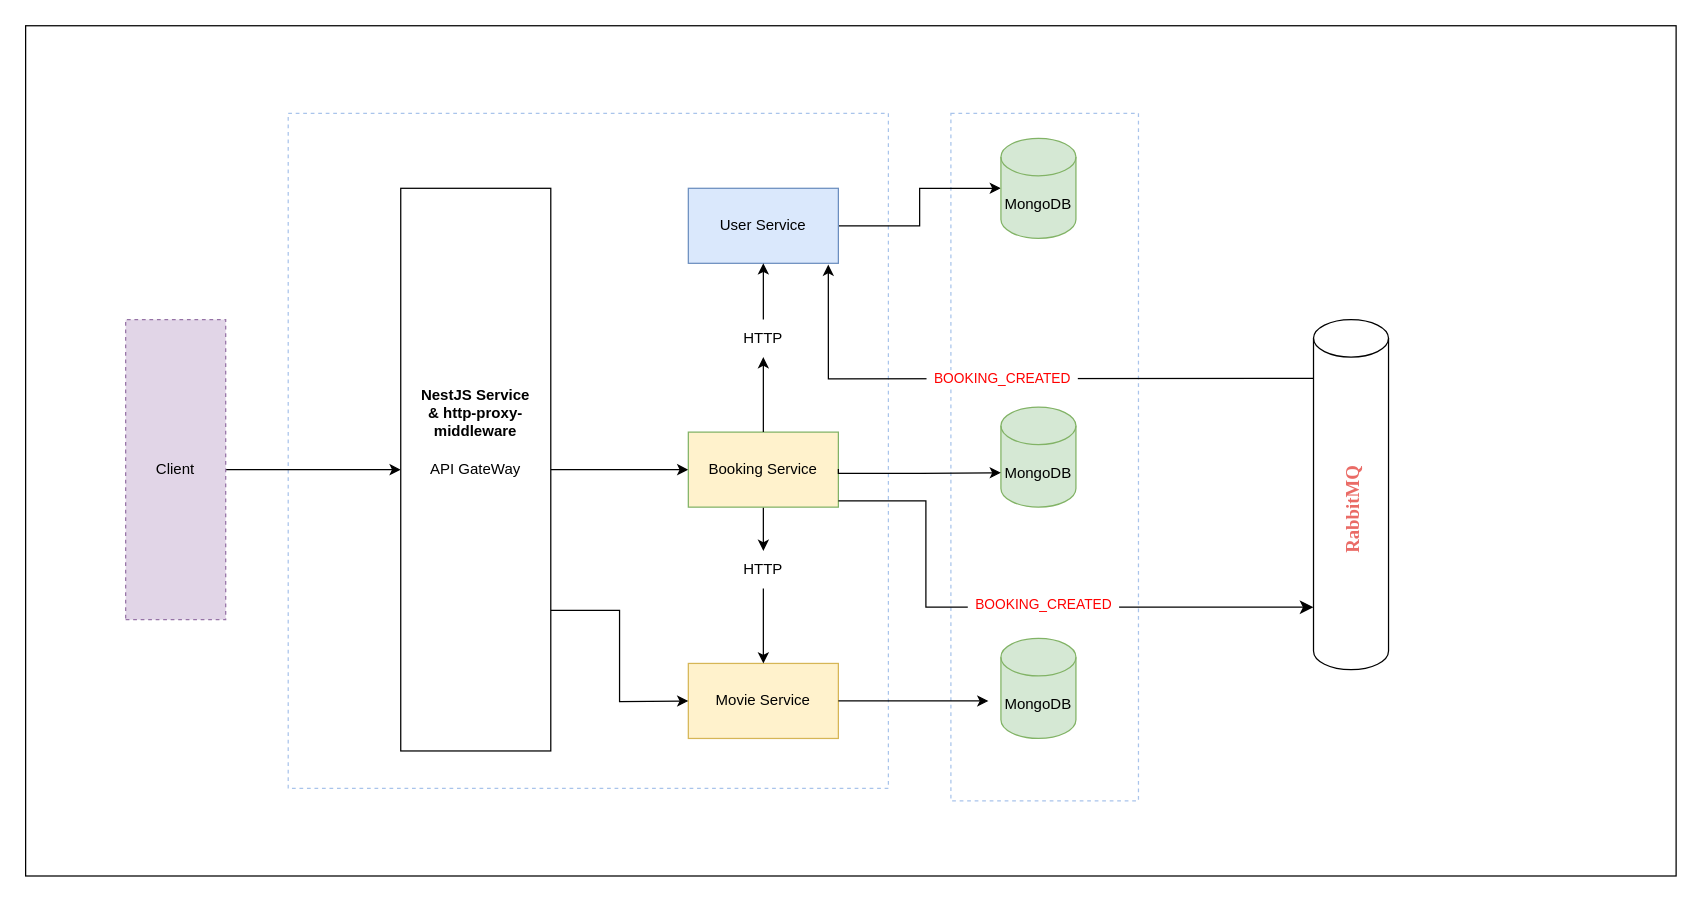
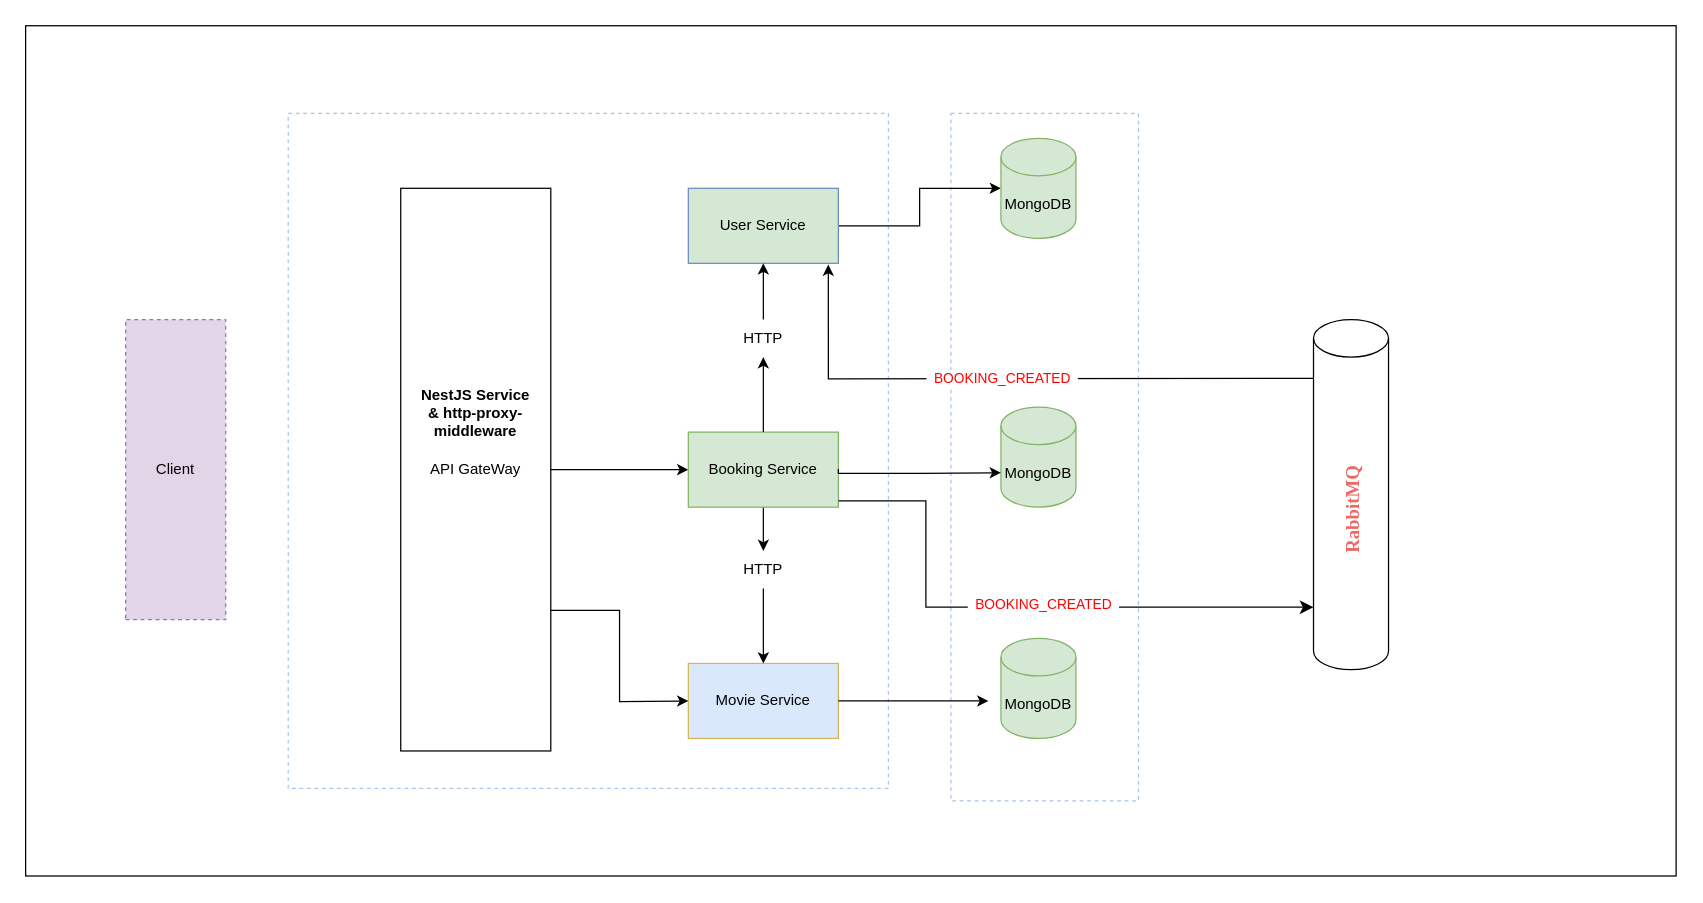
(763, 226) -> (763, 226)
(309, 469) -> none
(763, 469) -> (763, 469)
(763, 701) -> (763, 701)
